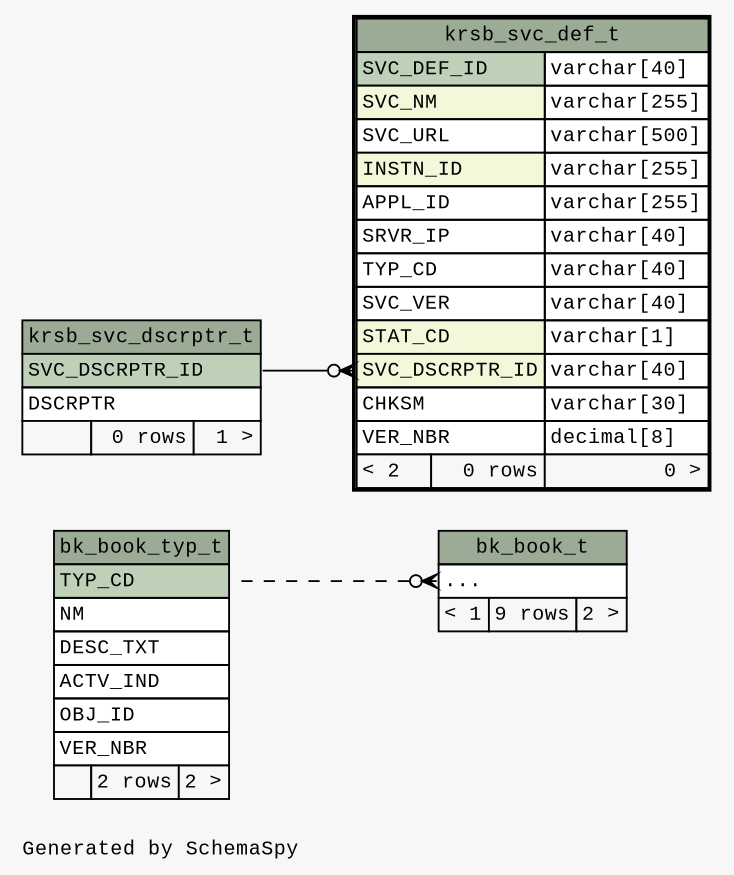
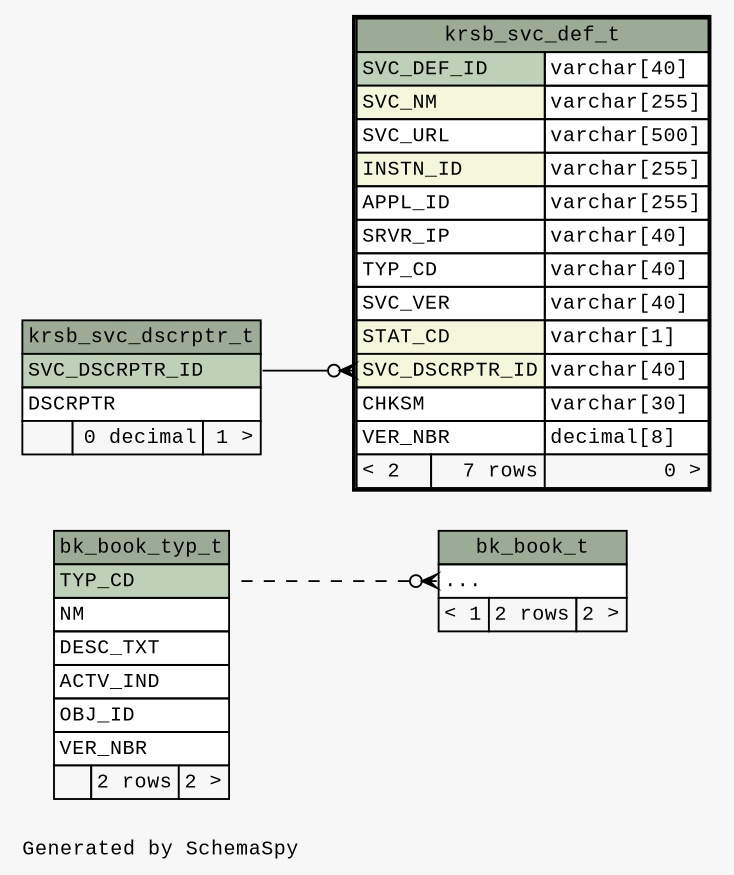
(150, 437) -> (141, 437)
(501, 470) -> (501, 470)
(533, 614) -> (533, 614)
